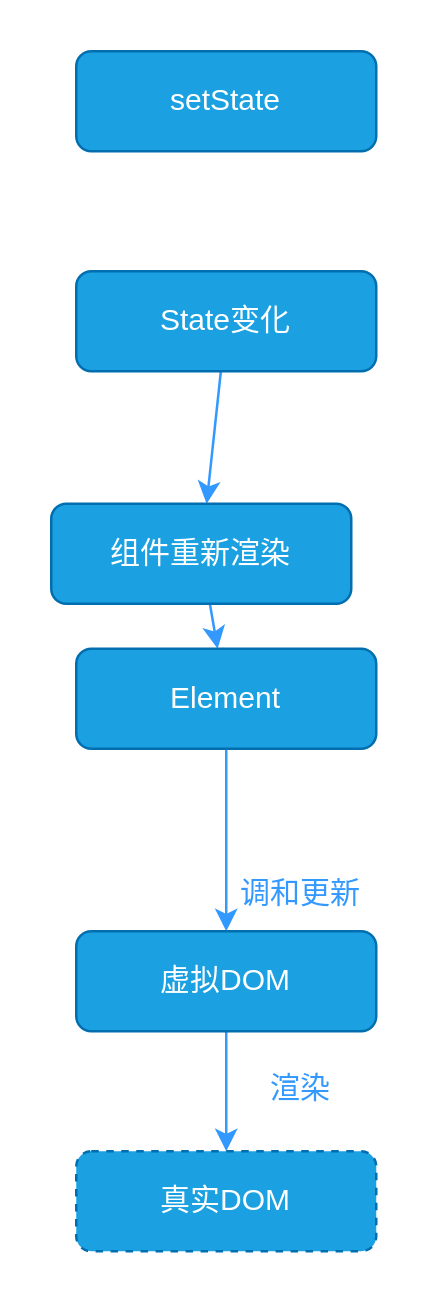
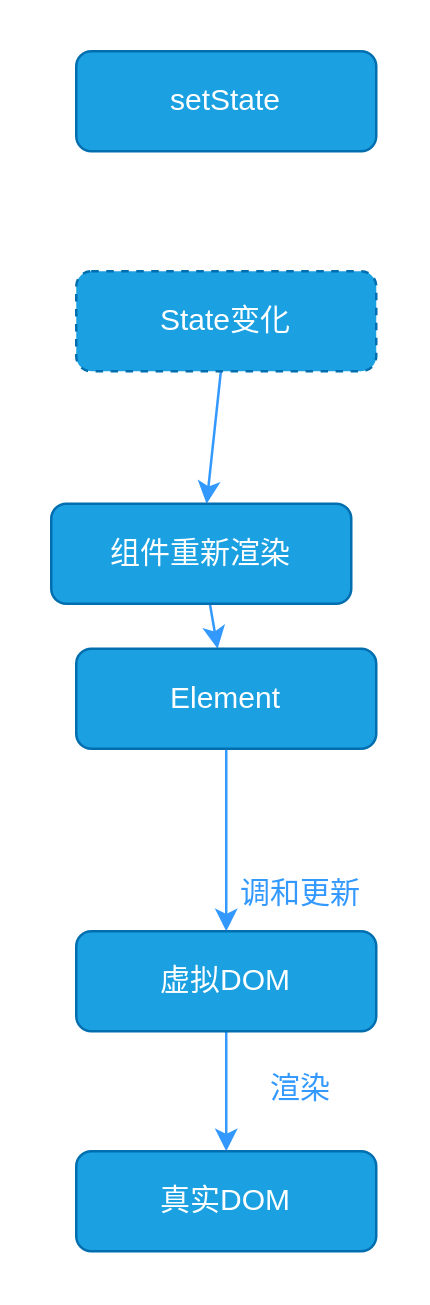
(226, 321) -> (226, 321)
(226, 1201) -> (226, 1201)
